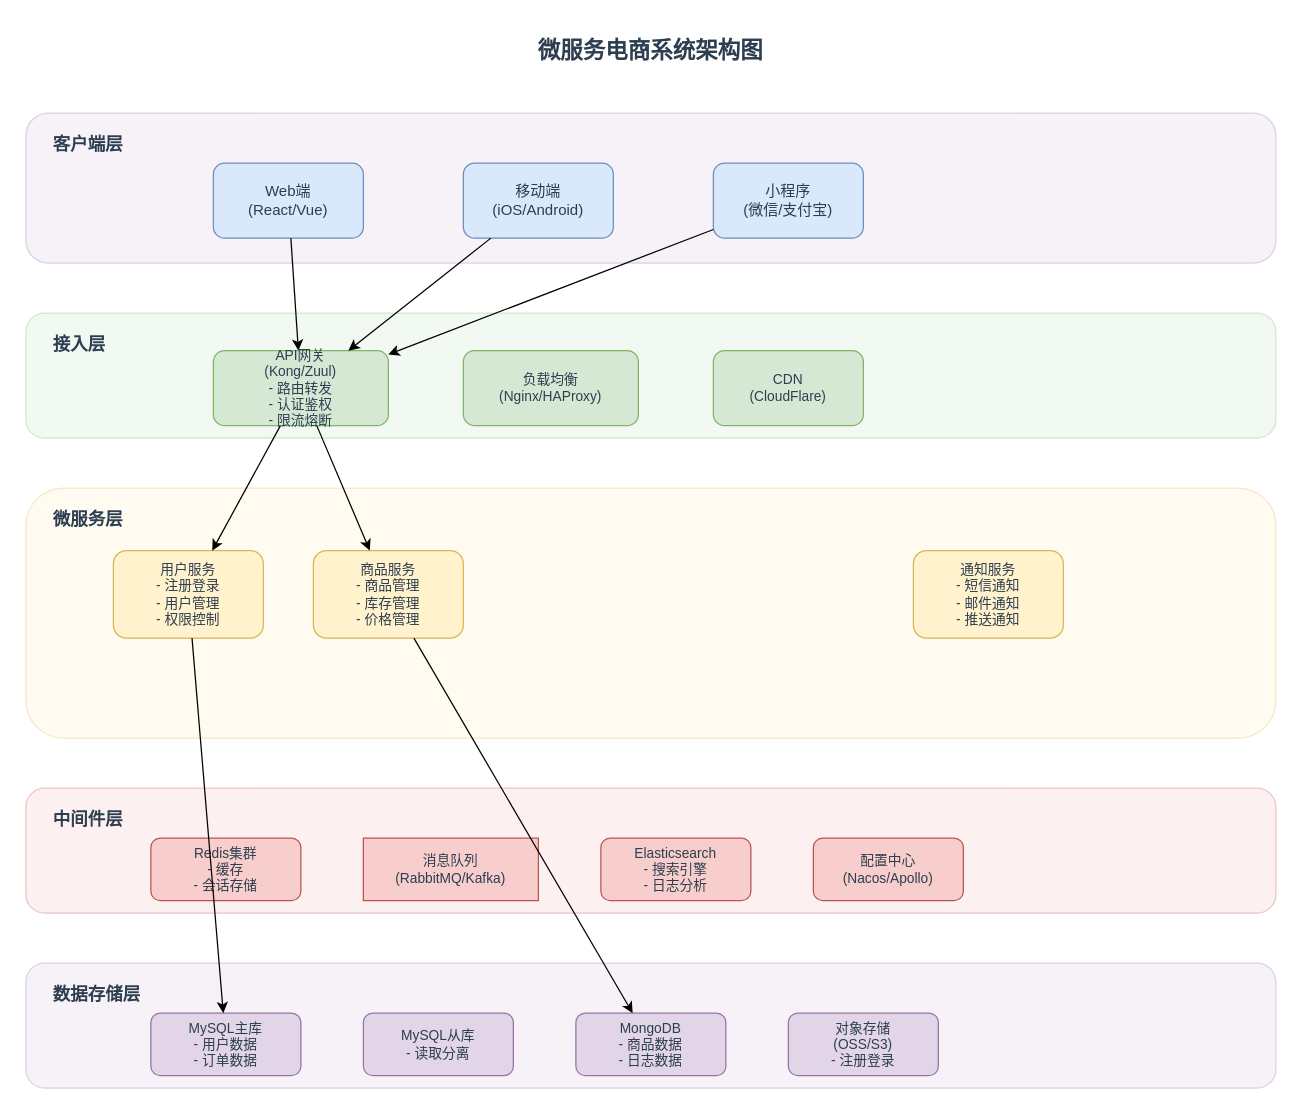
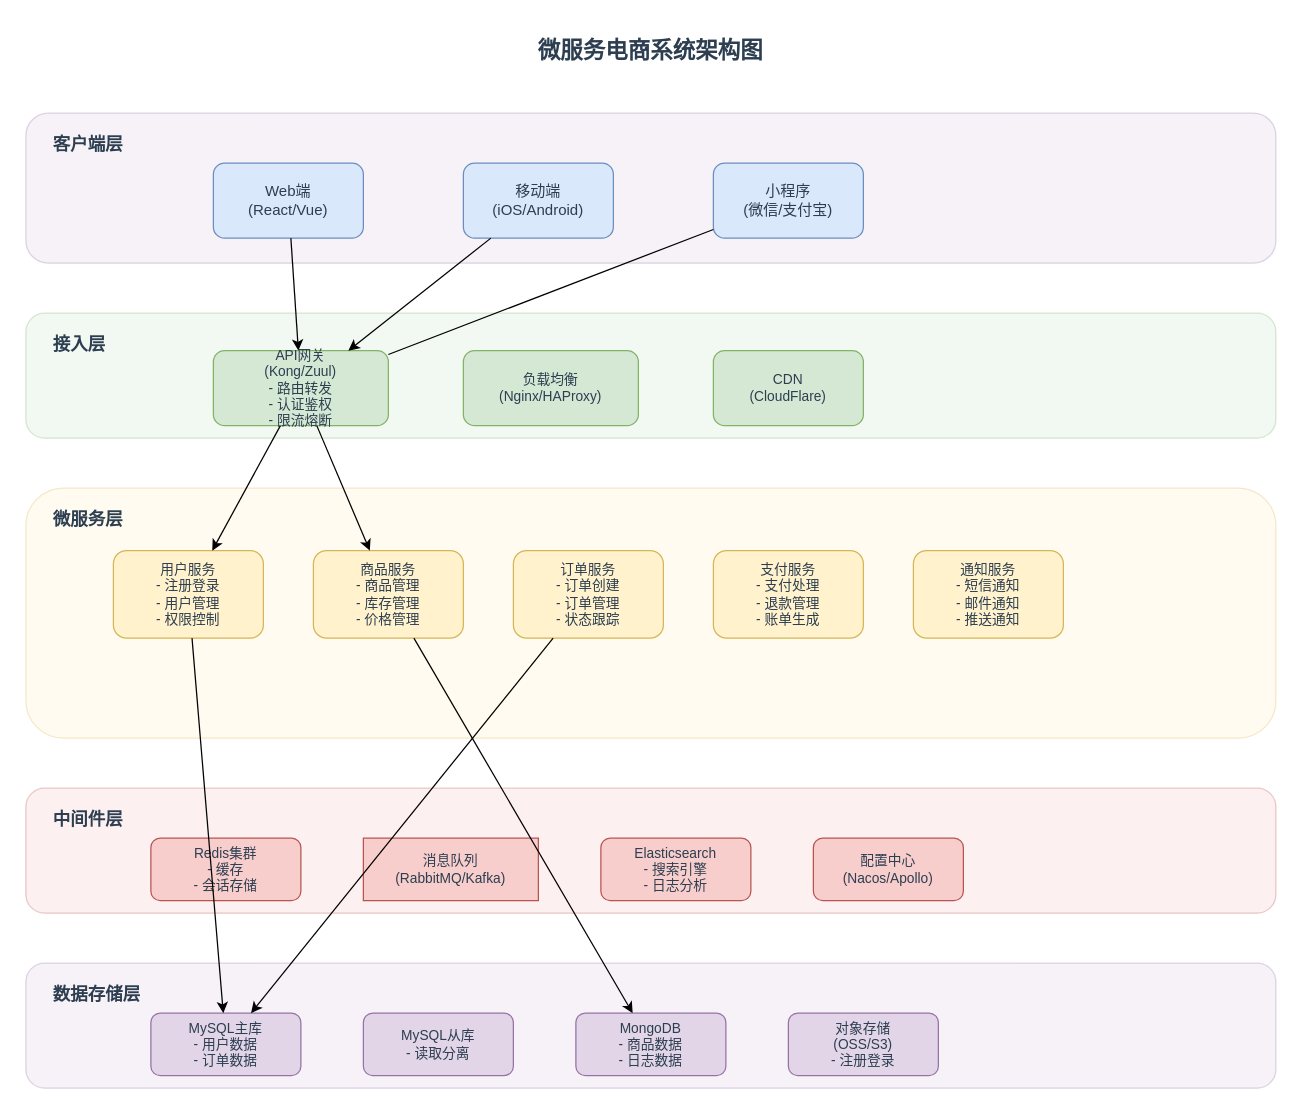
(397, 351) -> (394, 352)
none -> (588, 594)
none -> (788, 594)
none -> (405, 822)
